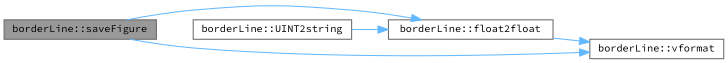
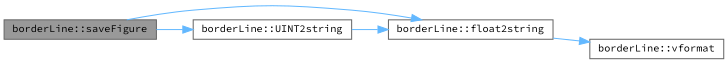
(471, 30) -> (471, 30)
(354, 55) -> (170, 30)
